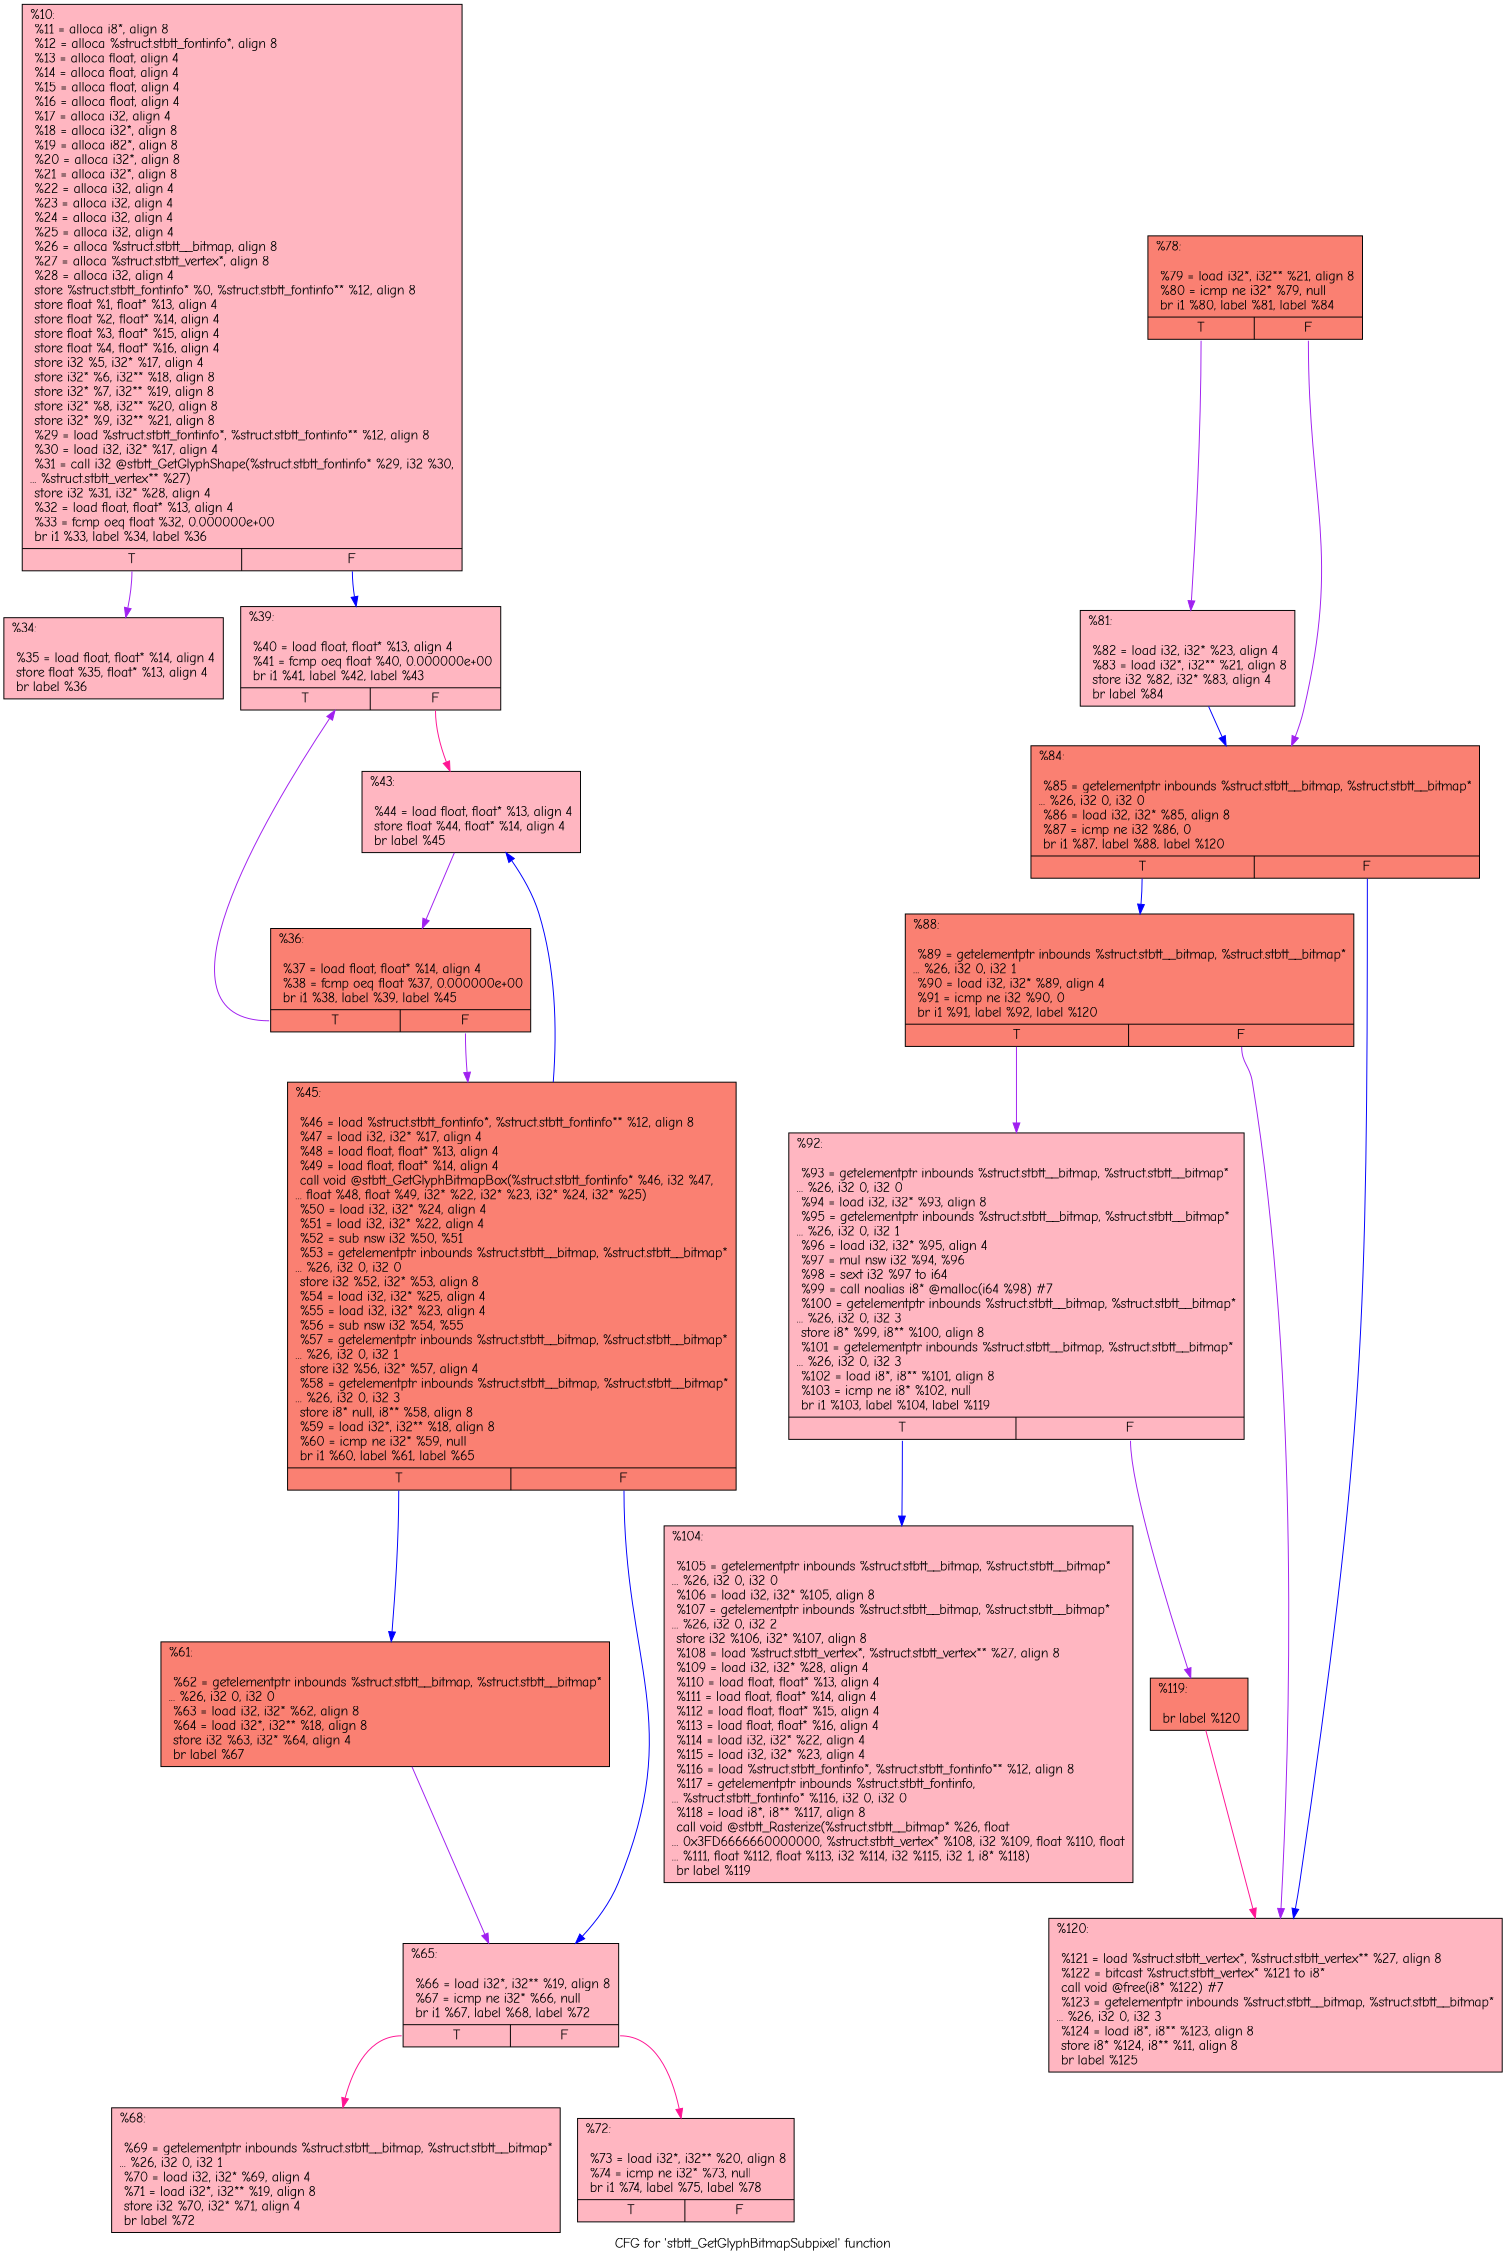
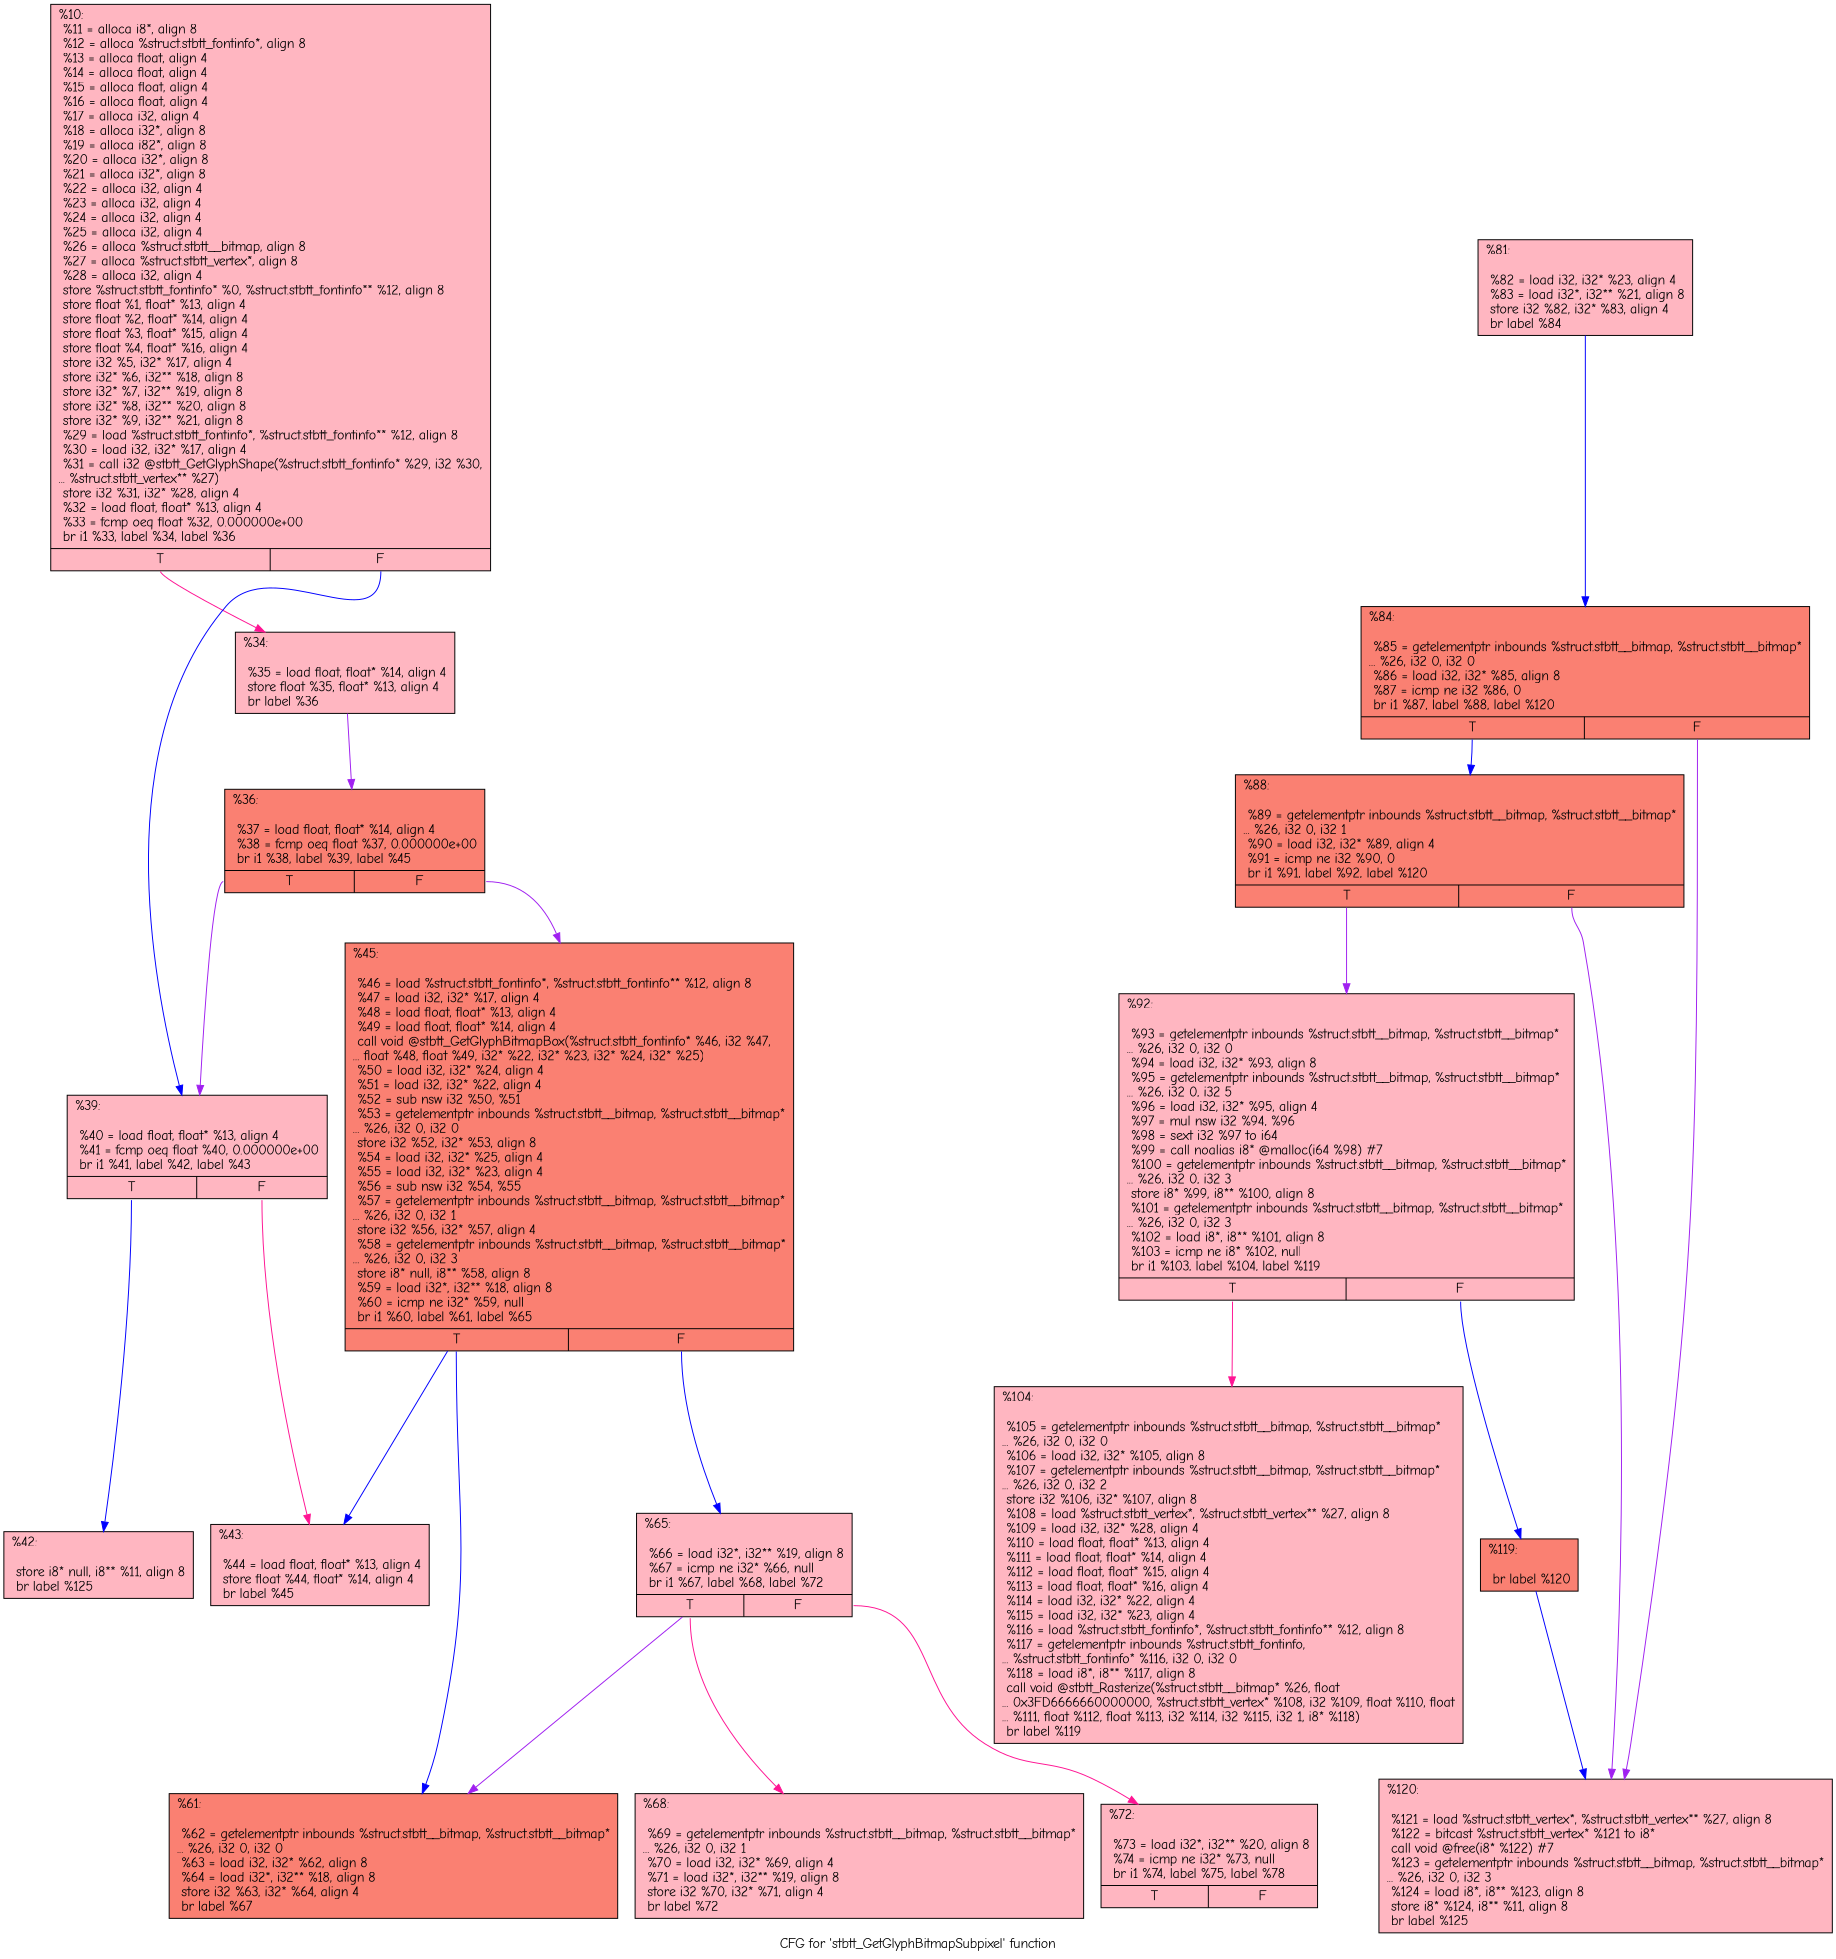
(1255, 288) -> none
(131, 590) -> (207, 602)
(440, 886) -> (349, 746)
(848, 1232) -> (1179, 1092)
(1357, 1395) -> (1688, 1256)
(902, 1478) -> (1232, 1339)
(1154, 1556) -> (1484, 1417)
none -> (99, 1565)
(1229, 1819) -> (1559, 1680)
(448, 1851) -> (579, 1702)
